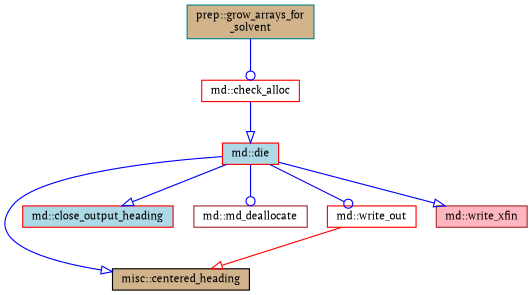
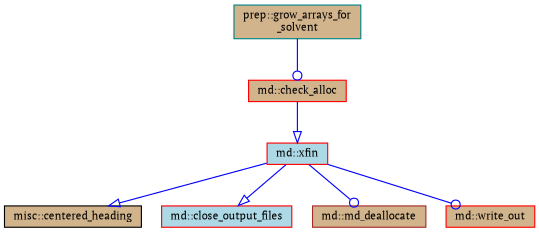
(251, 91) -> (297, 91)
(251, 154) -> (297, 154)
(98, 217) -> (227, 217)
(251, 217) -> (369, 217)
(372, 217) -> (490, 217)
(482, 217) -> none
(282, 246) -> none
